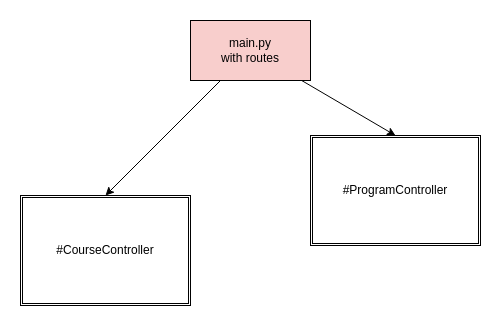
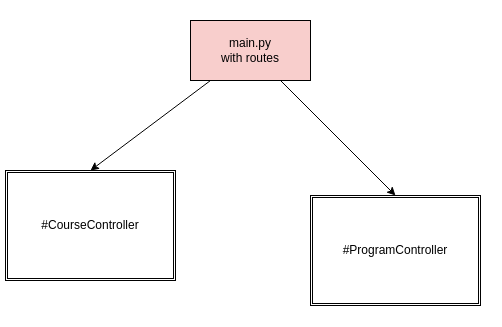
(396, 191) -> (396, 251)
(106, 251) -> (91, 226)
